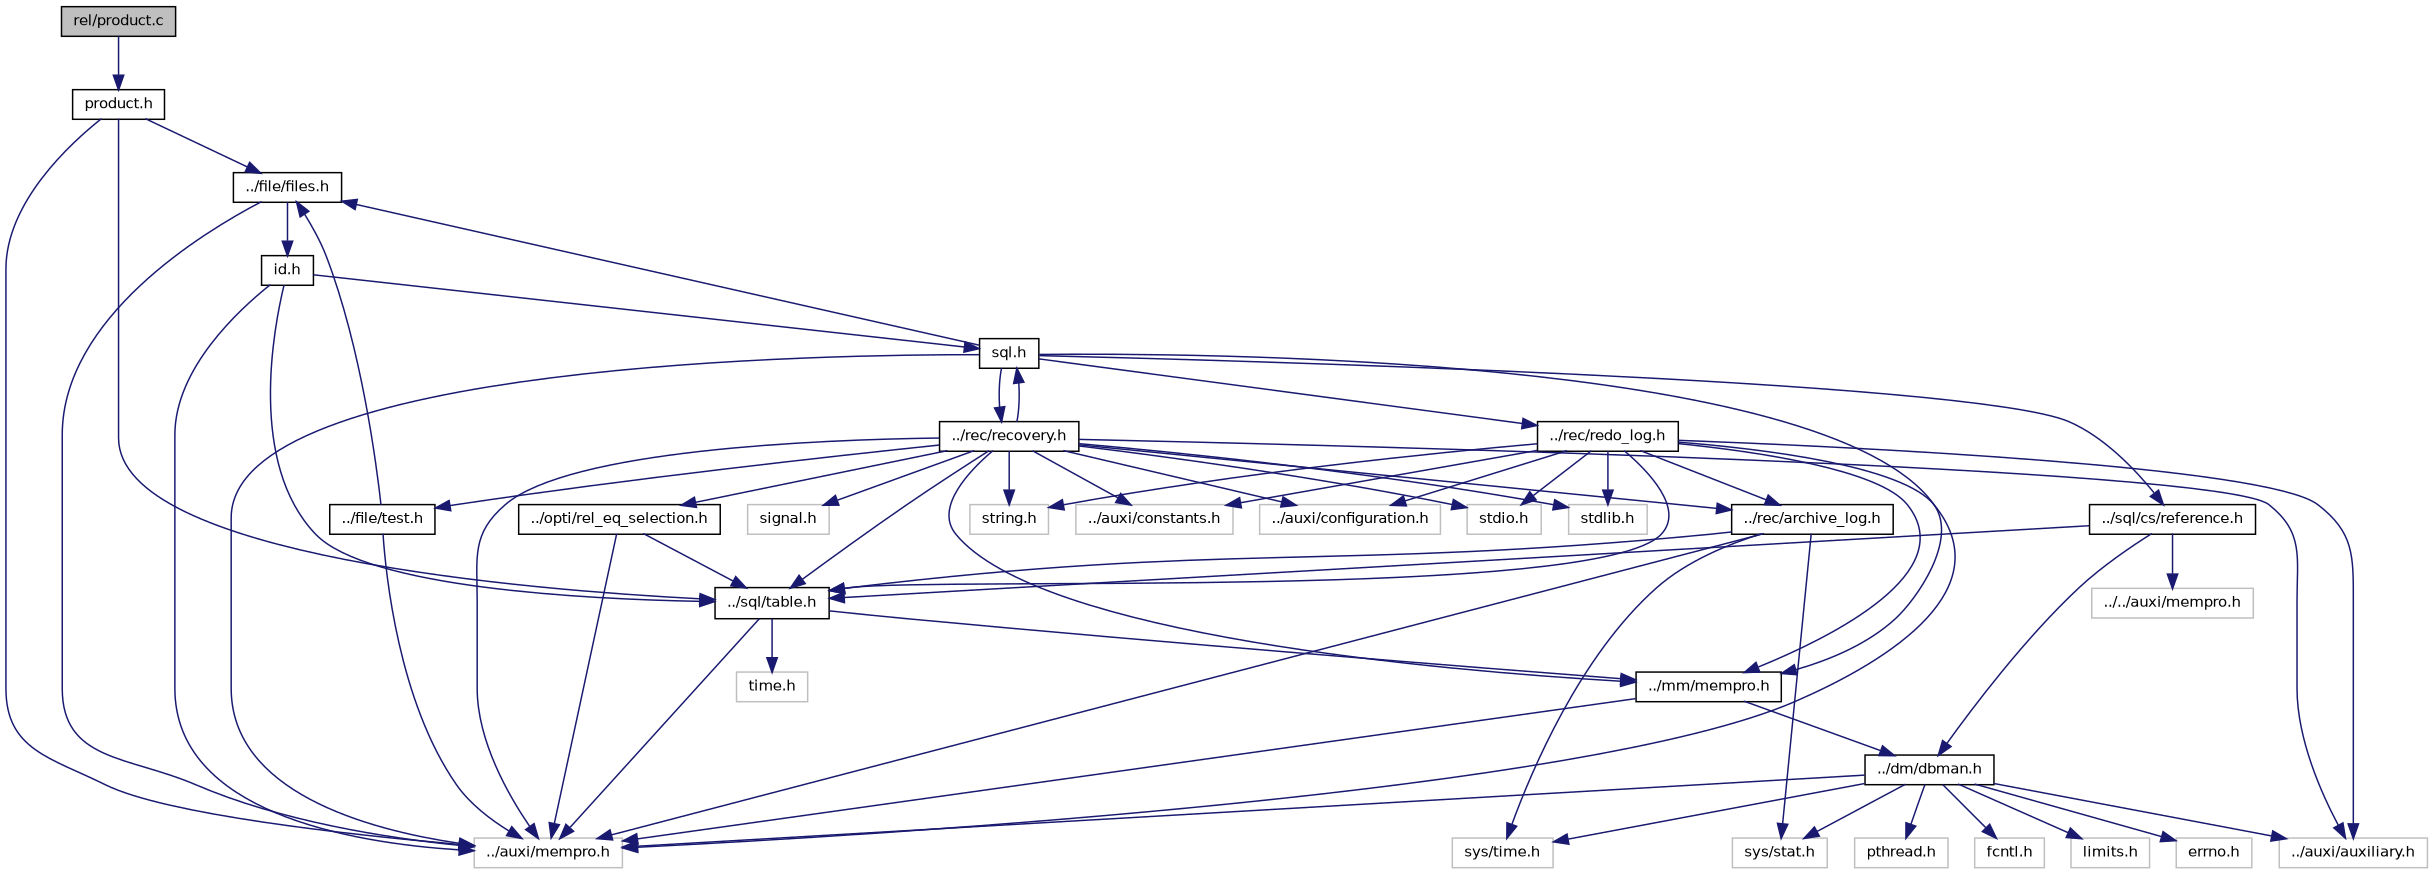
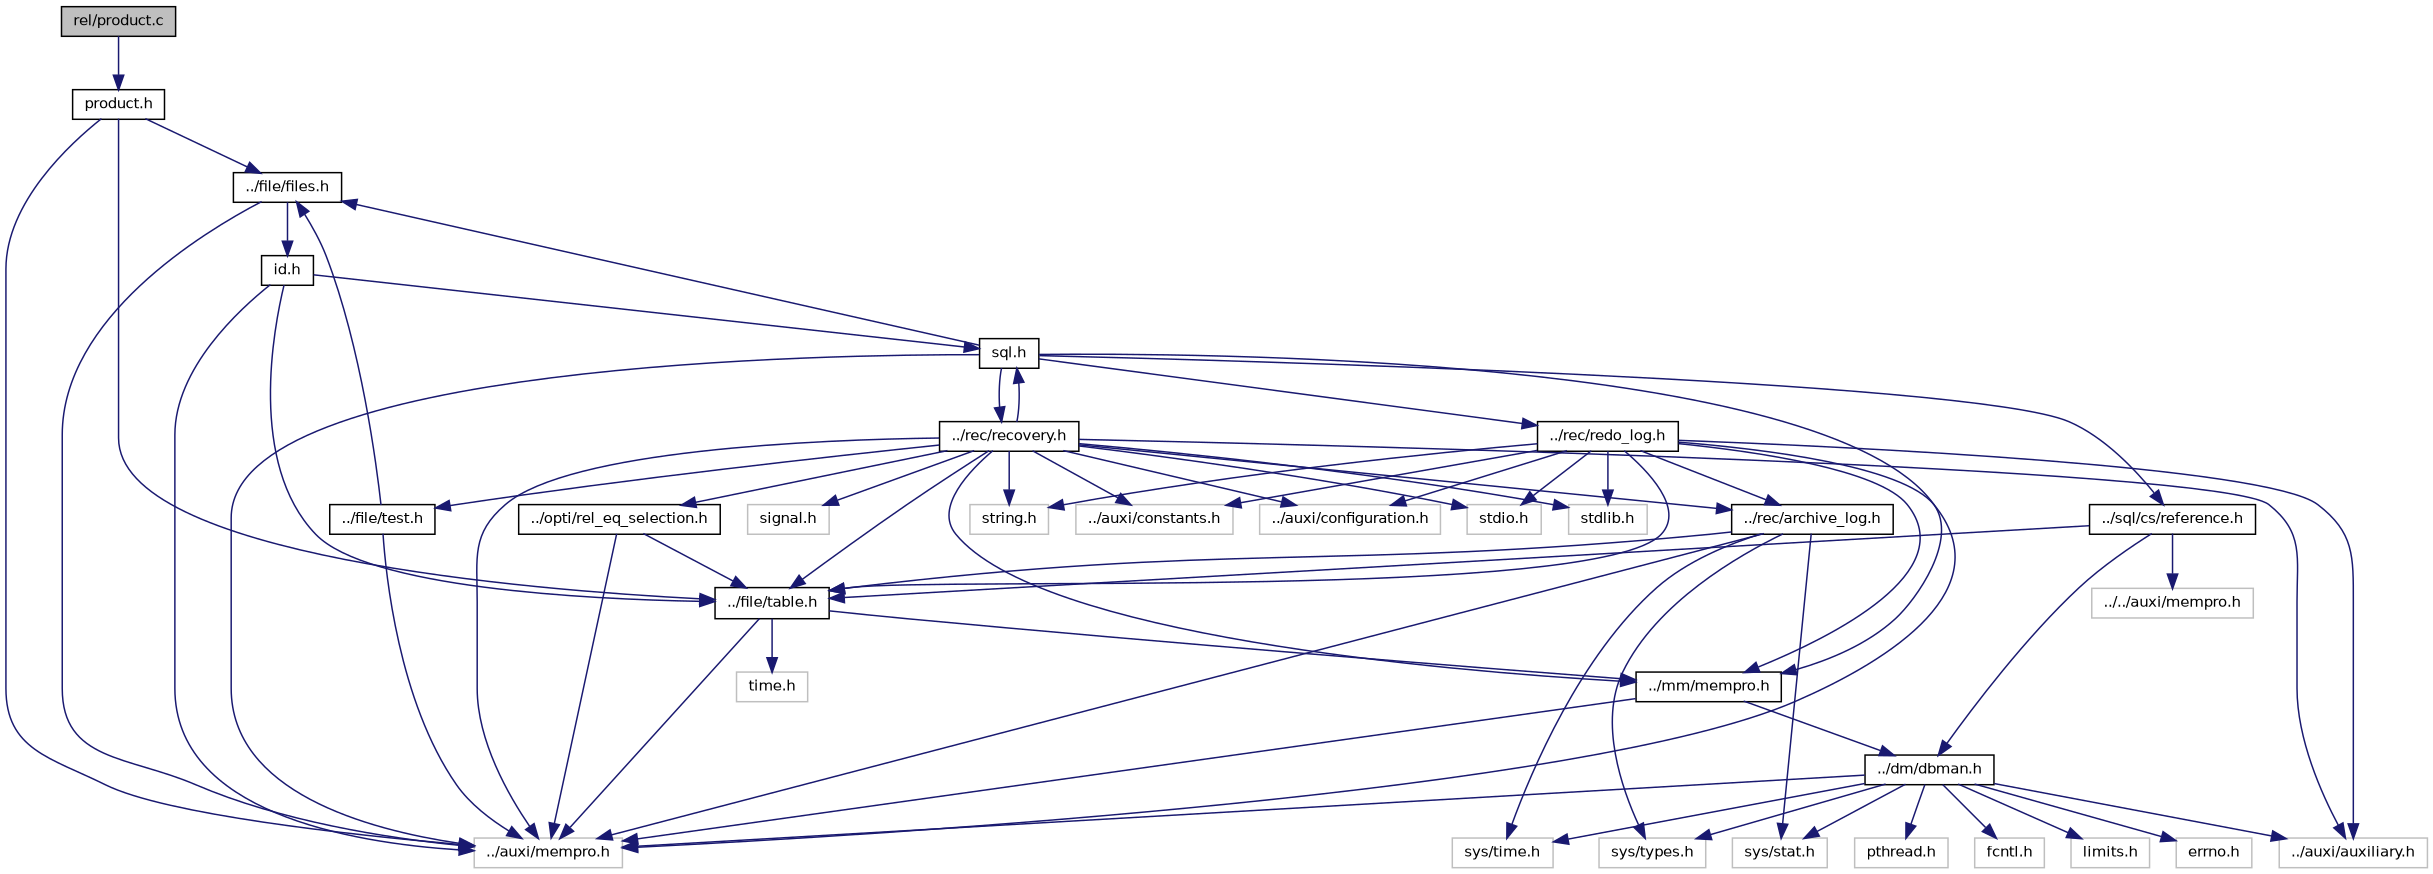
(772, 603) -> (772, 603)
none -> (1652, 853)
